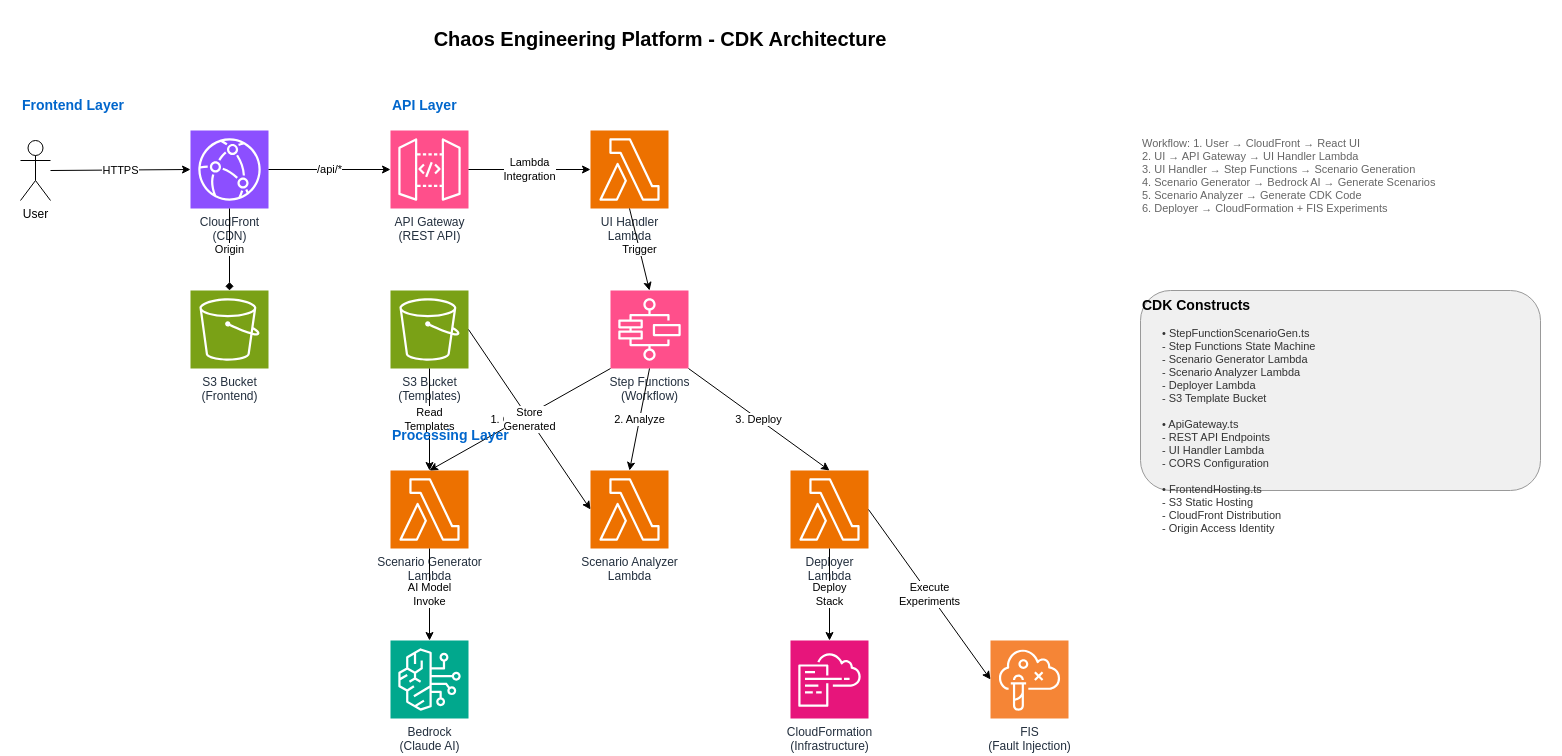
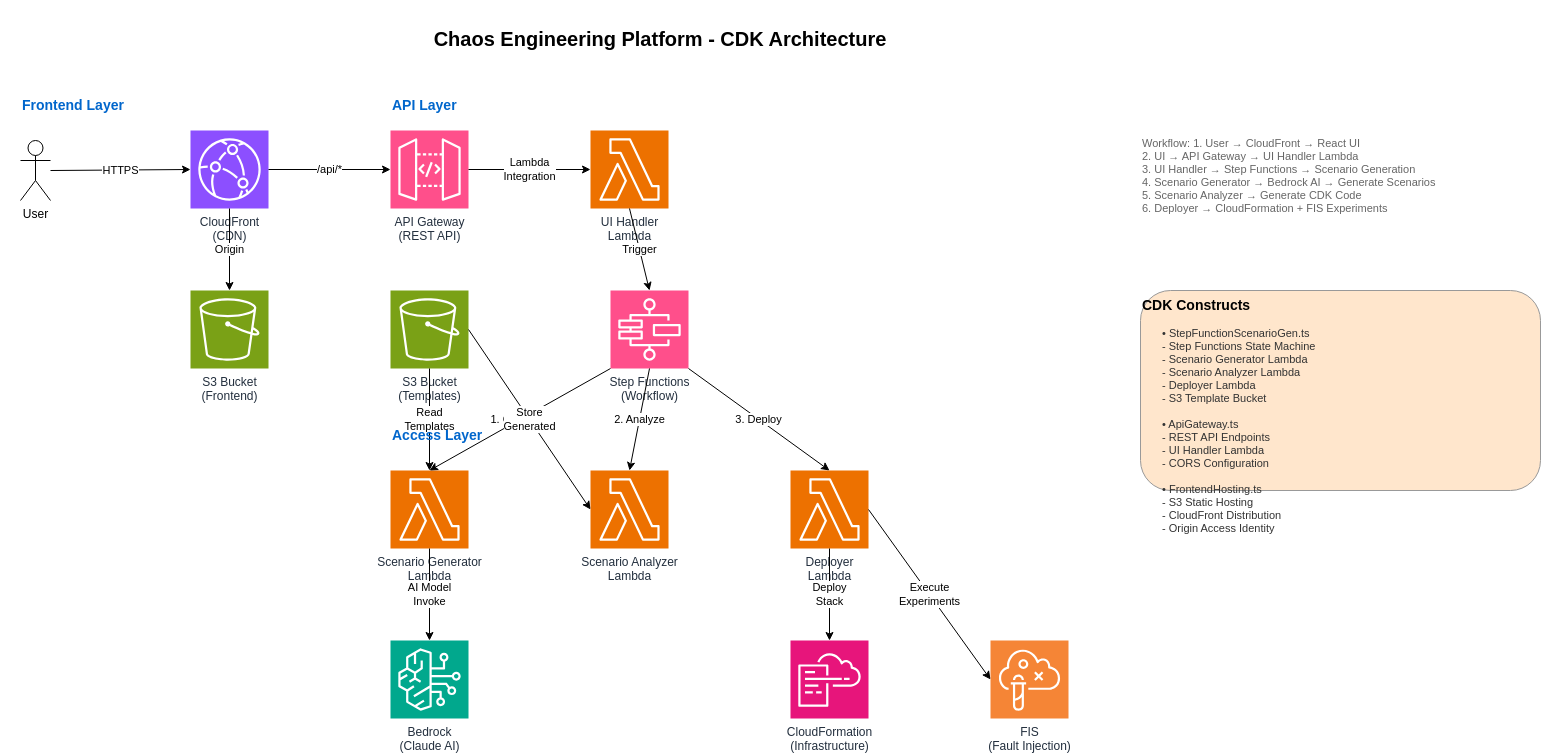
(230, 281) -> (230, 282)
(1341, 391) -> (1341, 391)
(451, 435) -> (437, 435)
